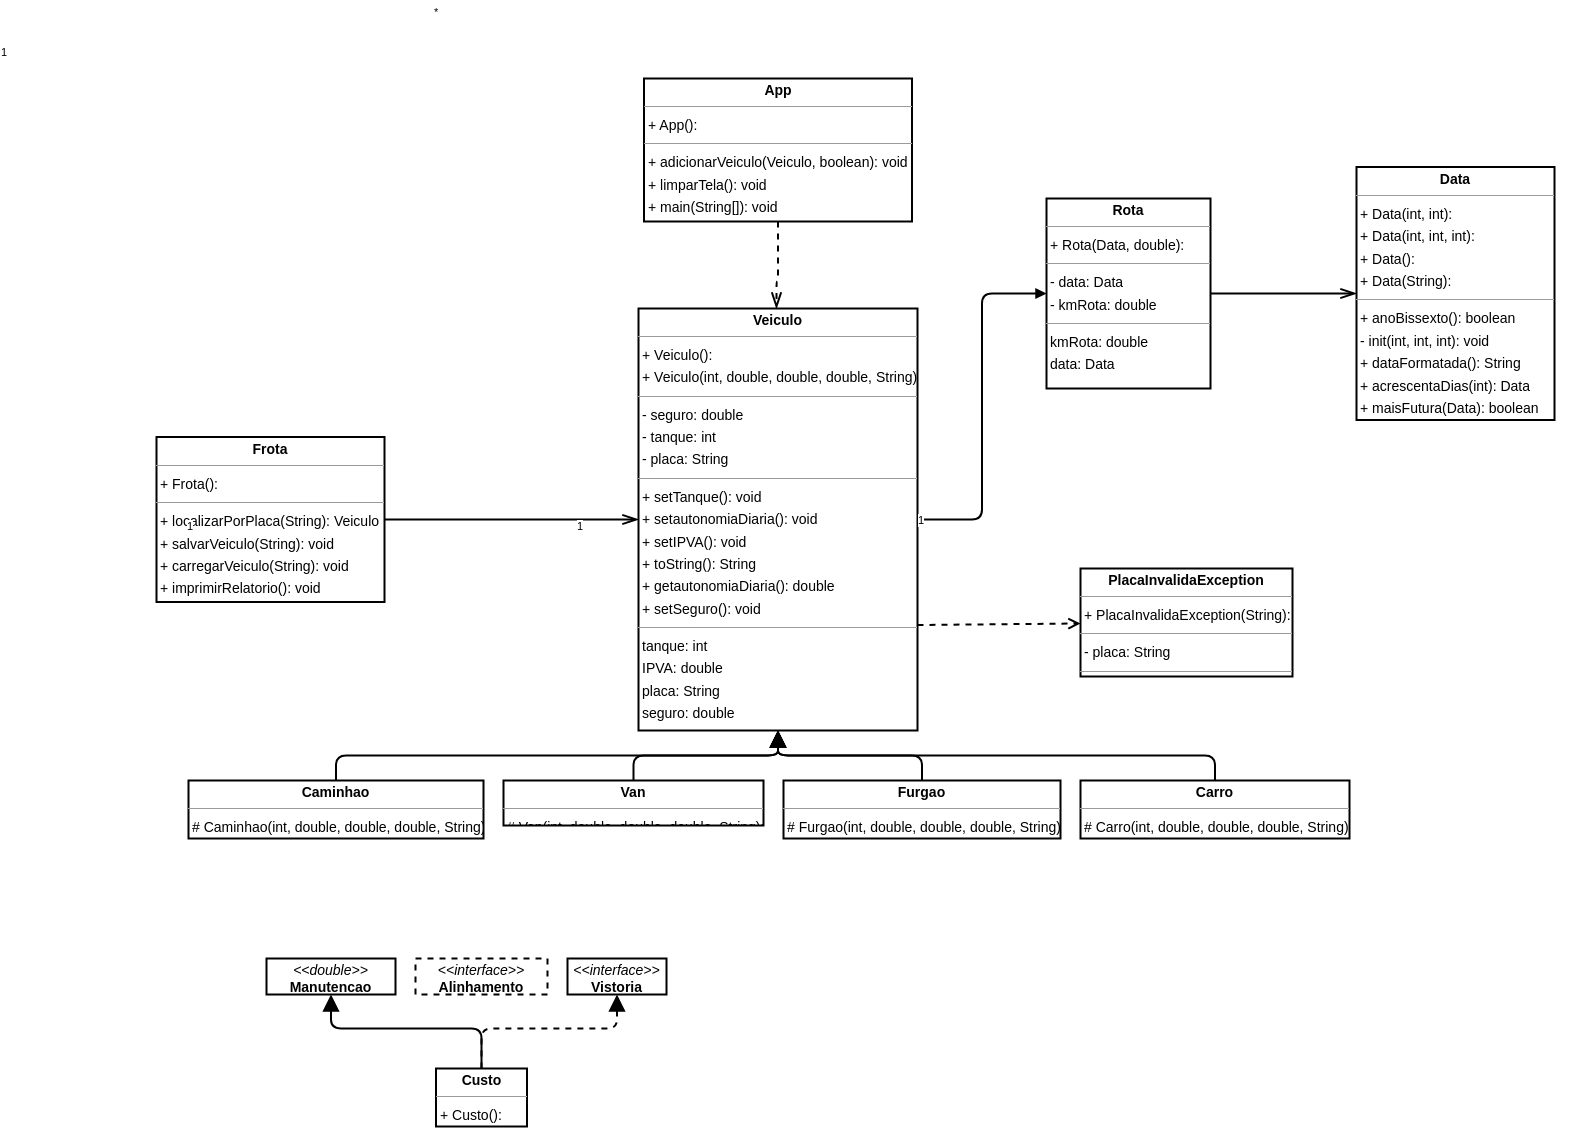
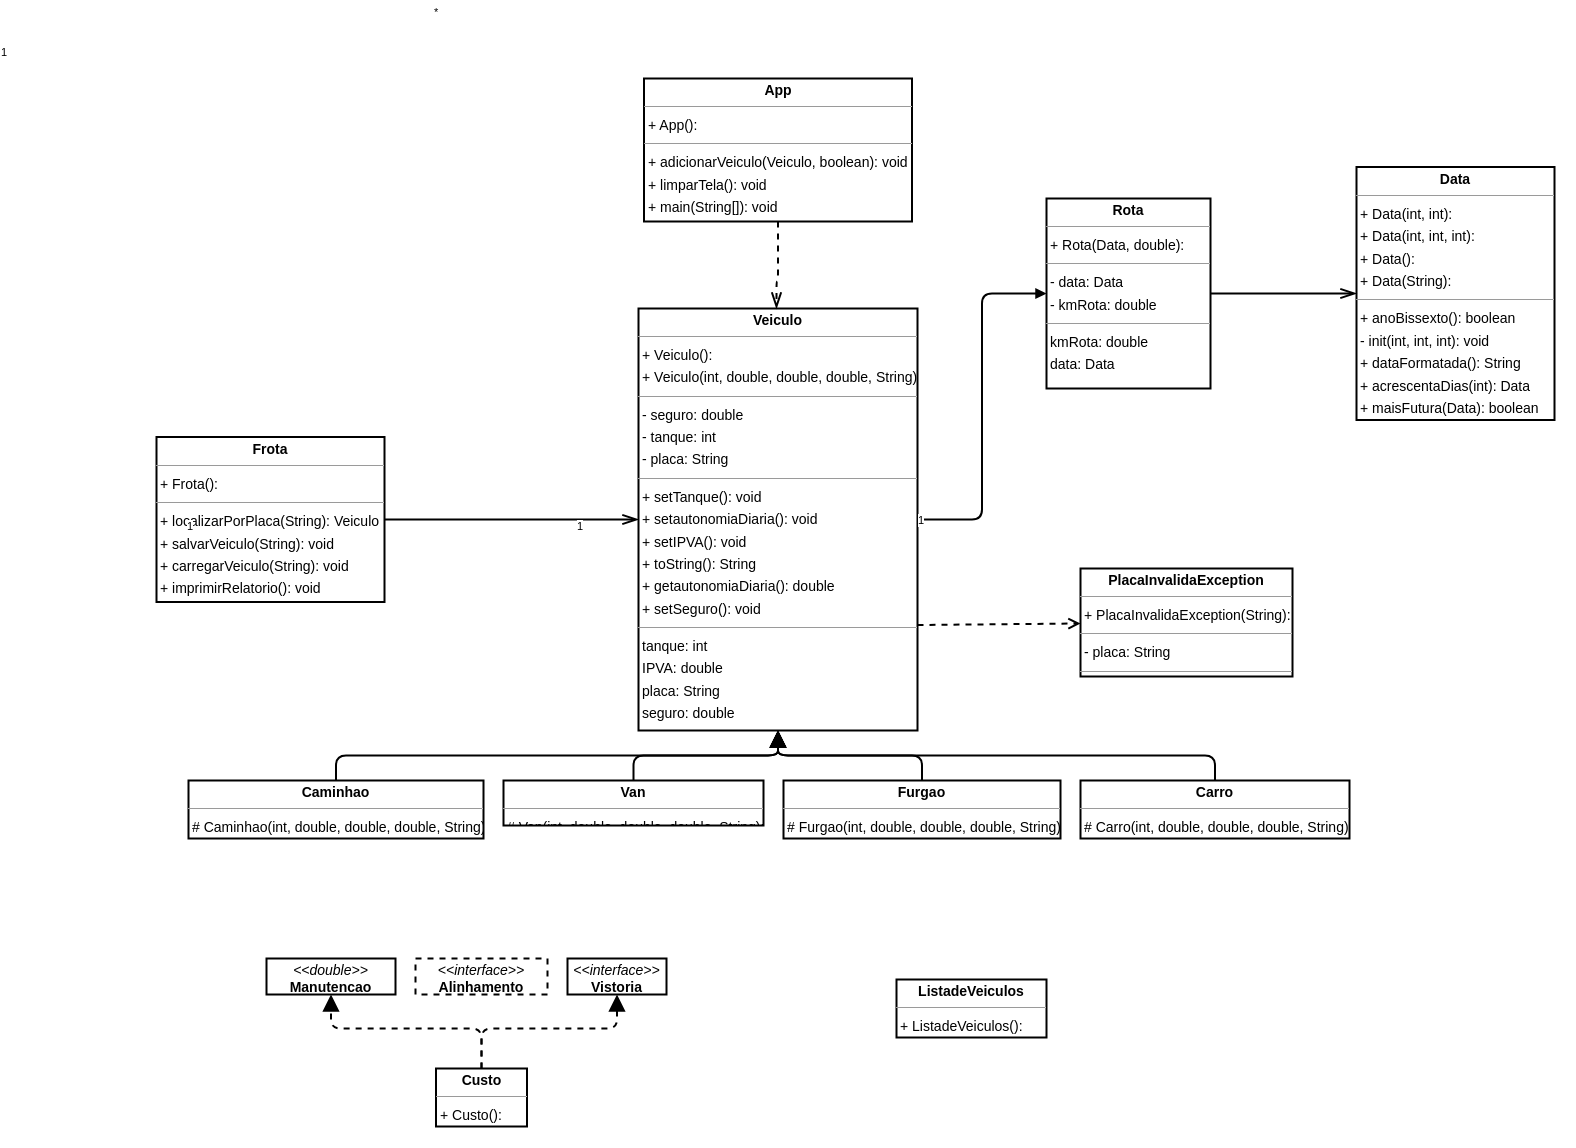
none -> (972, 1009)
(400, 1029) -> (400, 1029)
